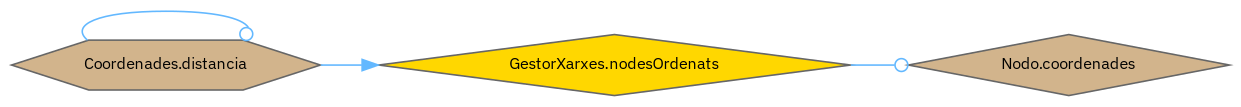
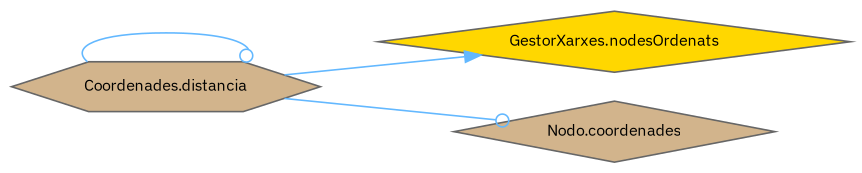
(873, 65) -> (390, 109)
